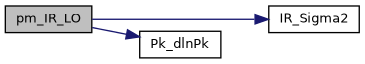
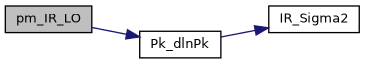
(173, 19) -> (238, 34)
